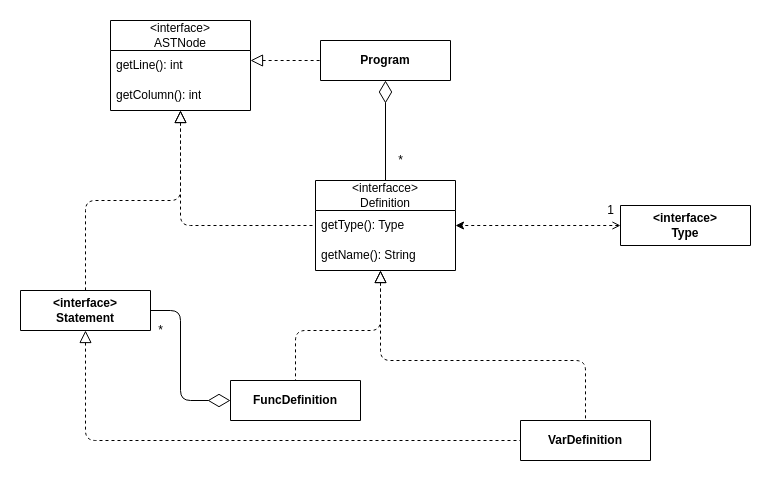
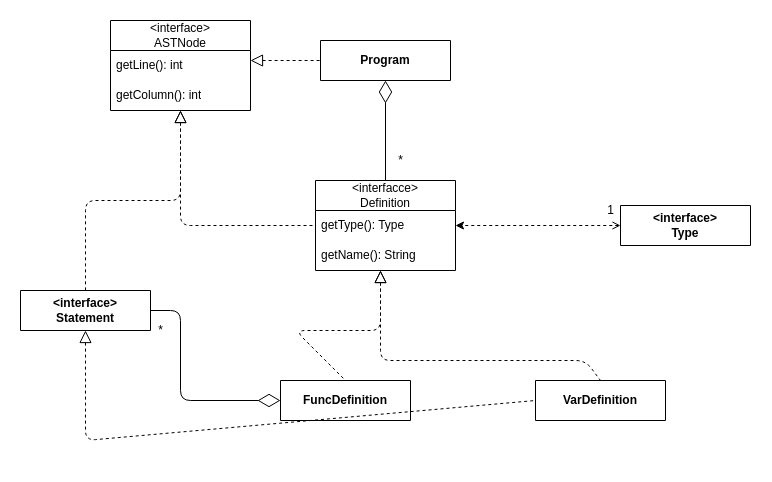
(296, 401) -> (346, 401)
(586, 441) -> (601, 401)
